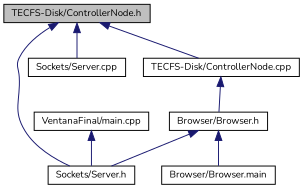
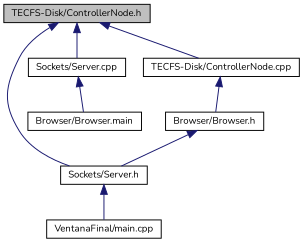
(91, 153) -> (104, 207)
(218, 153) -> (82, 99)
